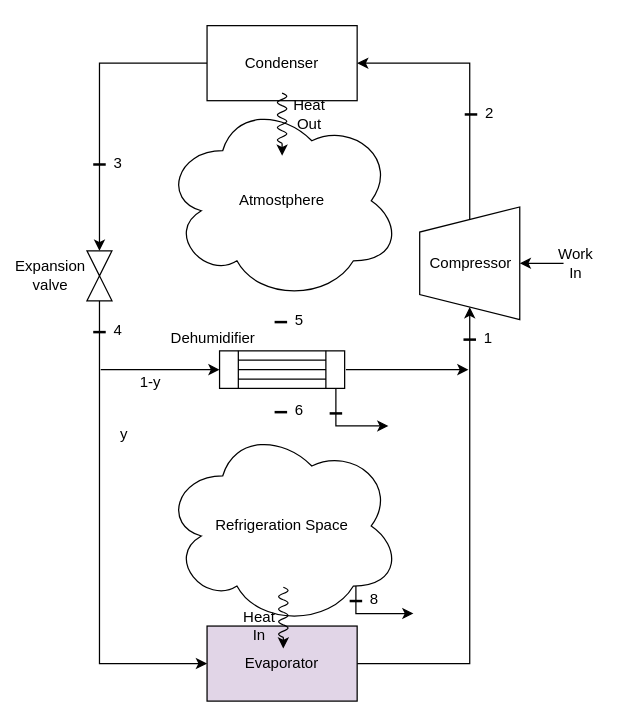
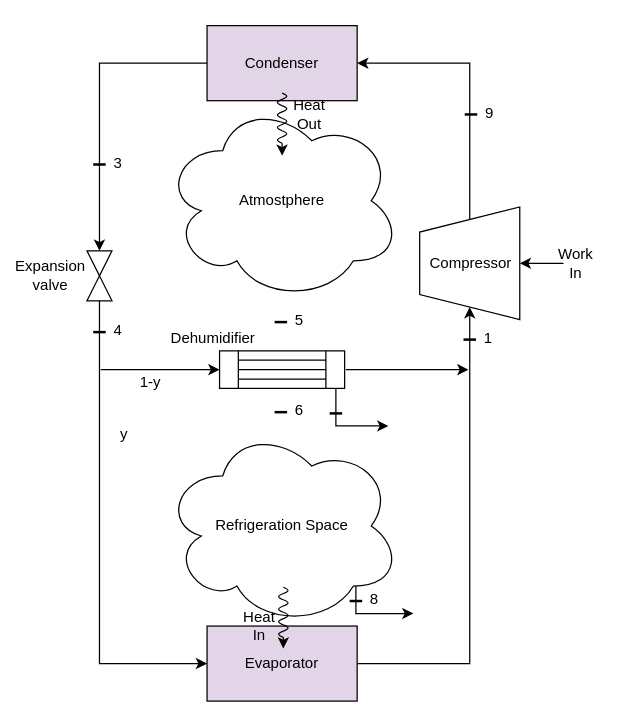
(282, 63) -> (282, 63)
(489, 113) -> (489, 113)
